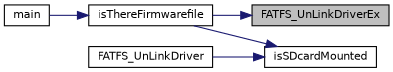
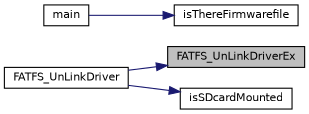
(227, 15) -> (142, 68)
(230, 35) -> none
